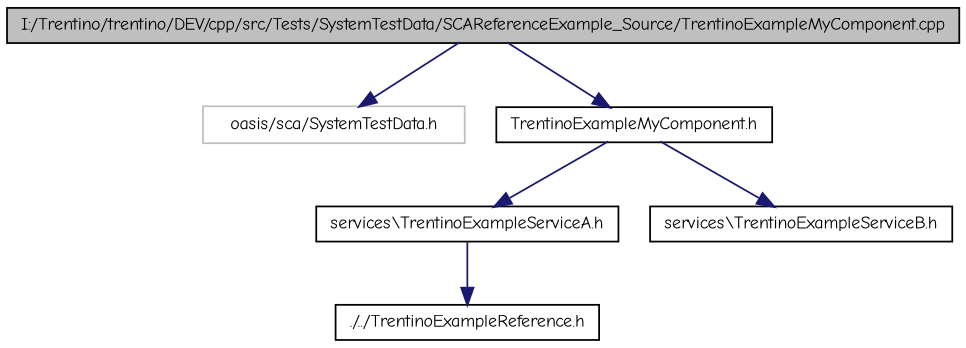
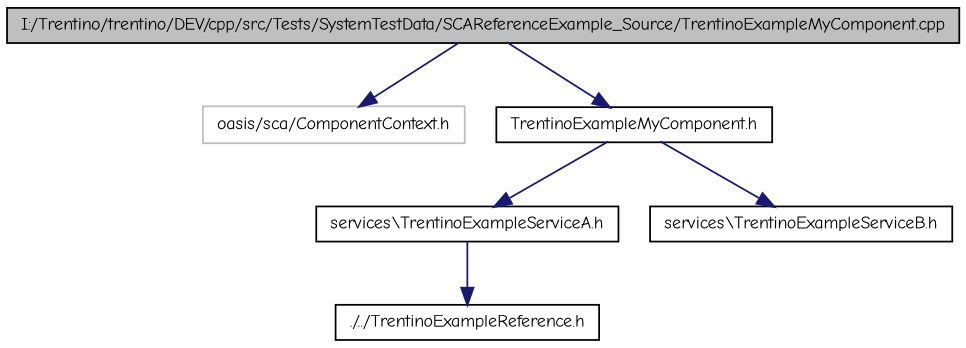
(334, 125) -> (334, 125)
